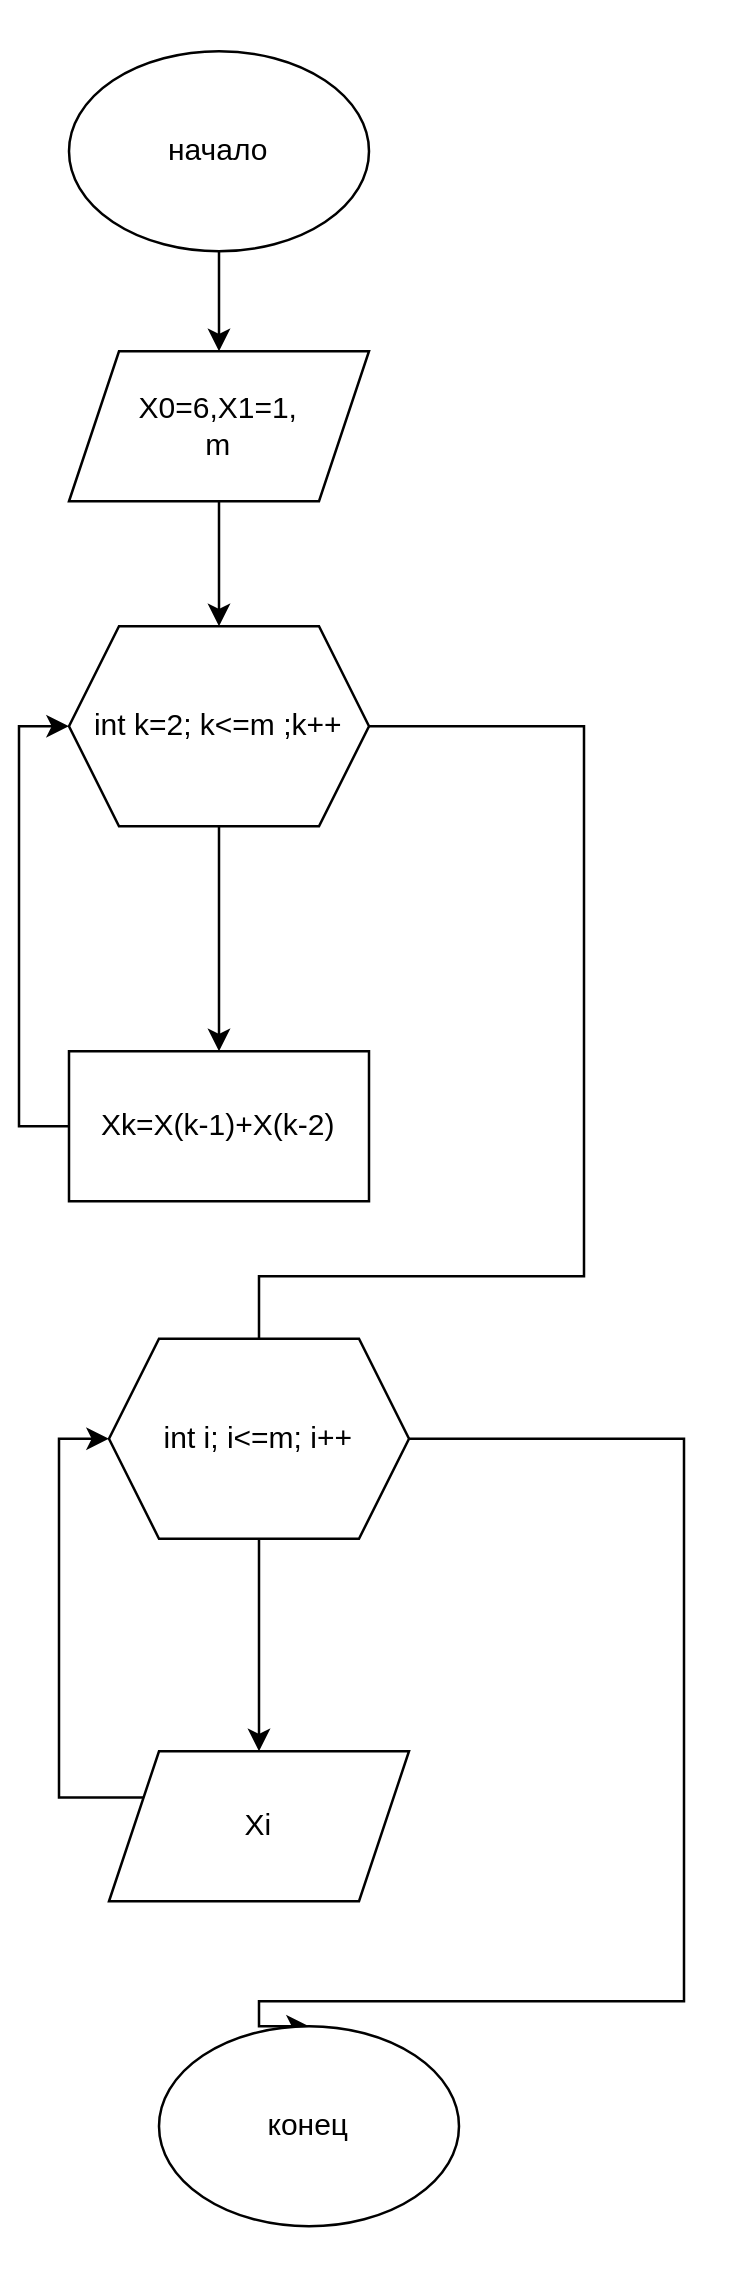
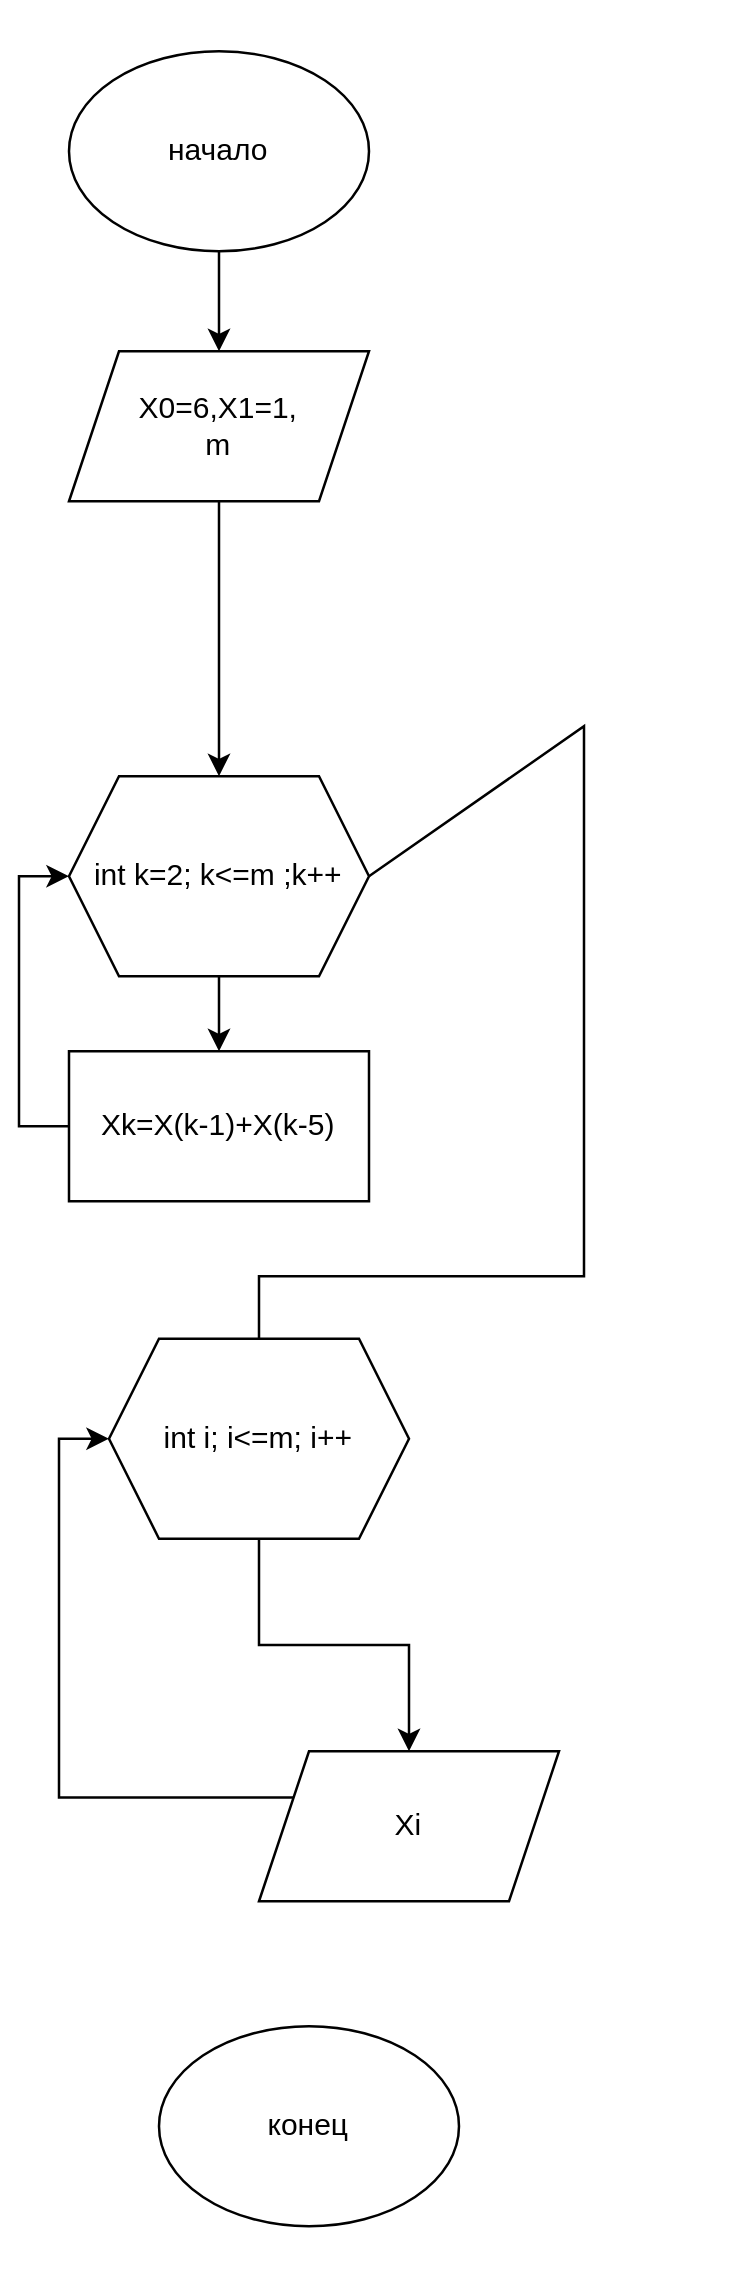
(219, 726) -> (219, 876)
(219, 1126) -> (219, 1126)
(684, 1824) -> none
(259, 1826) -> (409, 1826)
